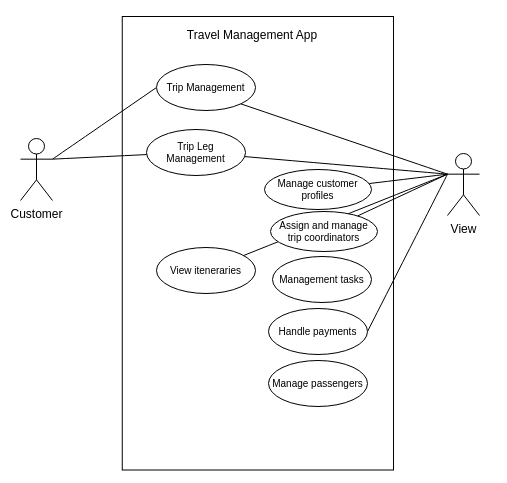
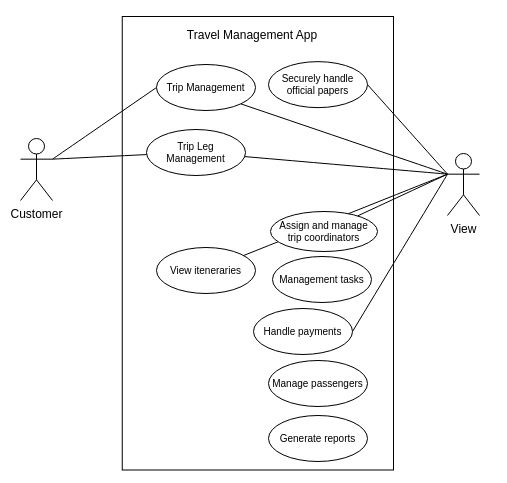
none -> (318, 85)
none -> (406, 128)
(405, 179) -> none
(318, 190) -> none
(318, 332) -> (303, 332)
none -> (318, 439)
